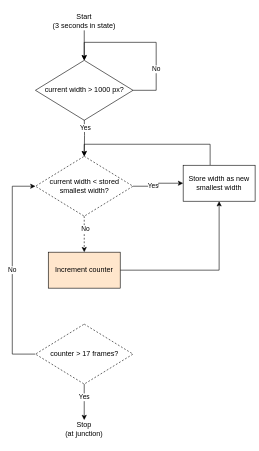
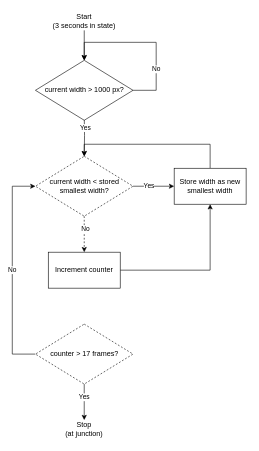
(219, 183) -> (210, 186)
(84, 270) -> (84, 270)
